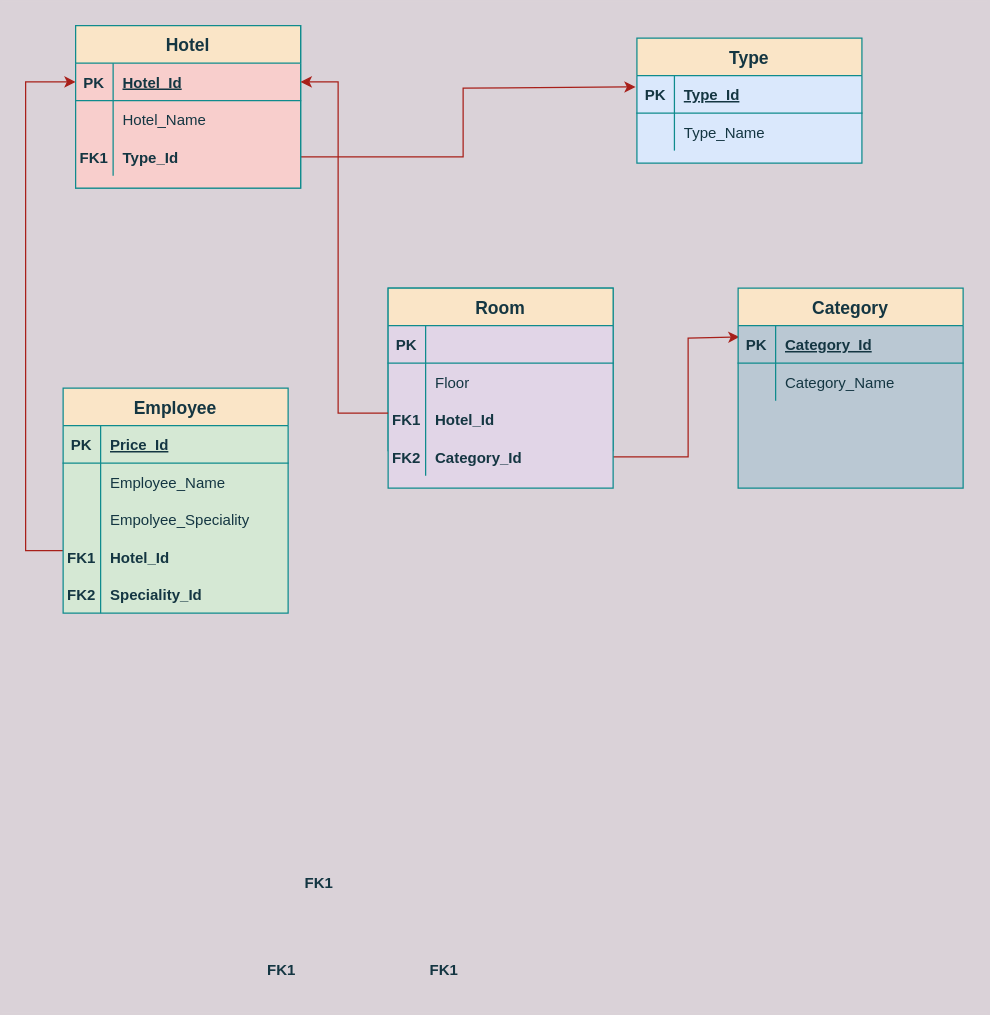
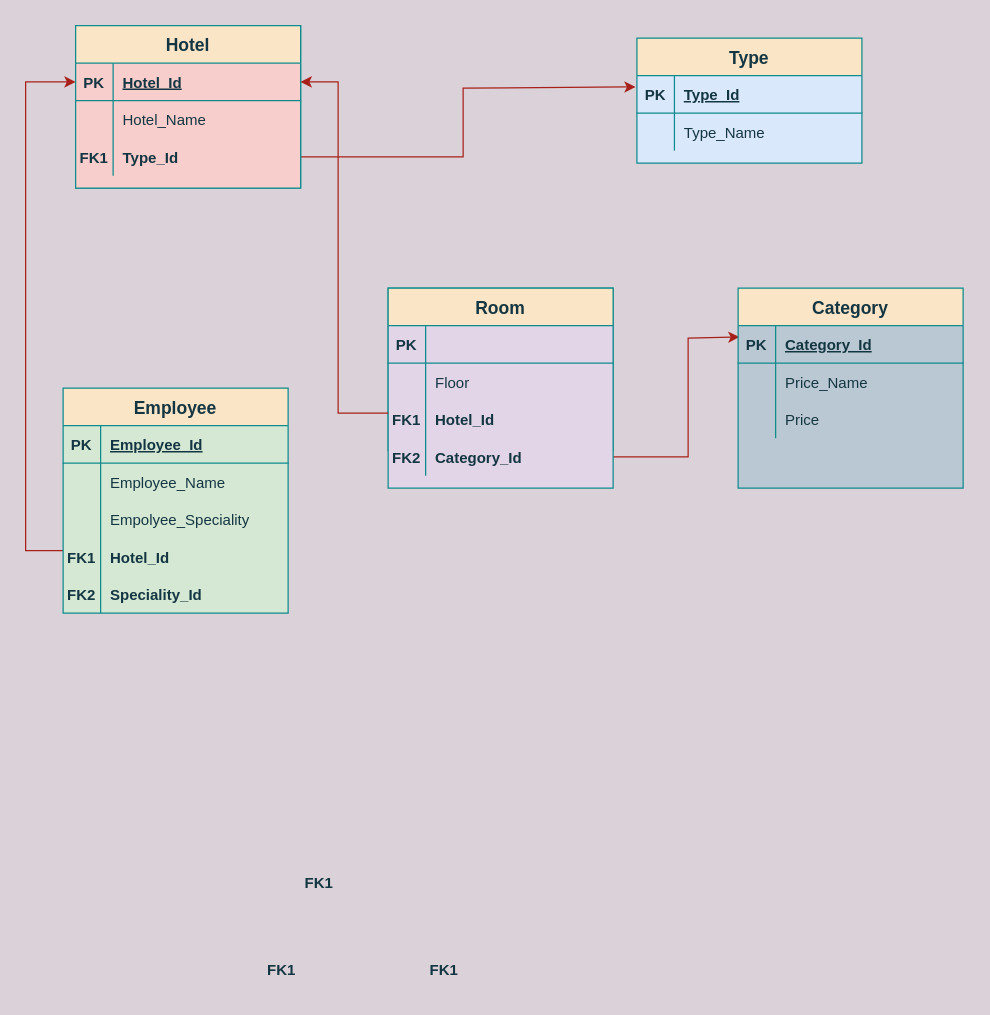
(840, 383) -> (825, 383)
none -> (869, 419)
(142, 445) -> (154, 445)
